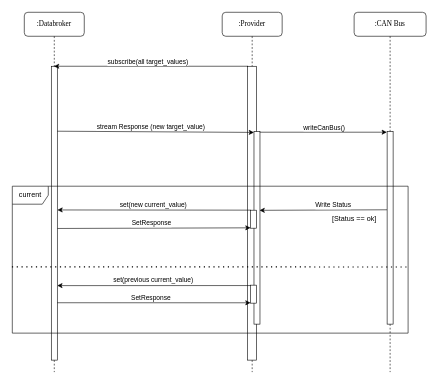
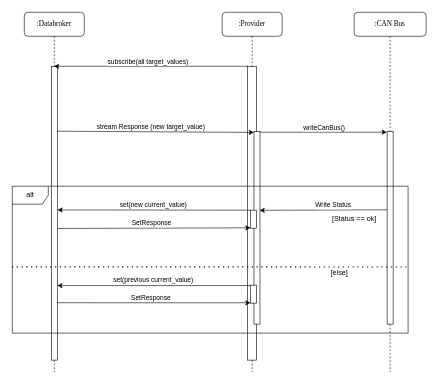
(30, 195) -> (30, 195)
none -> (339, 273)
